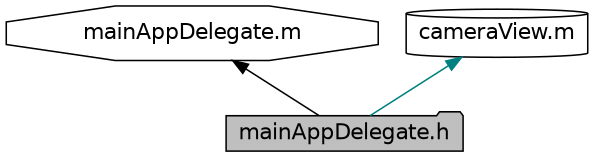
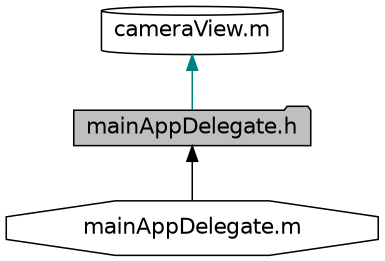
(282, 92) -> (192, 181)
